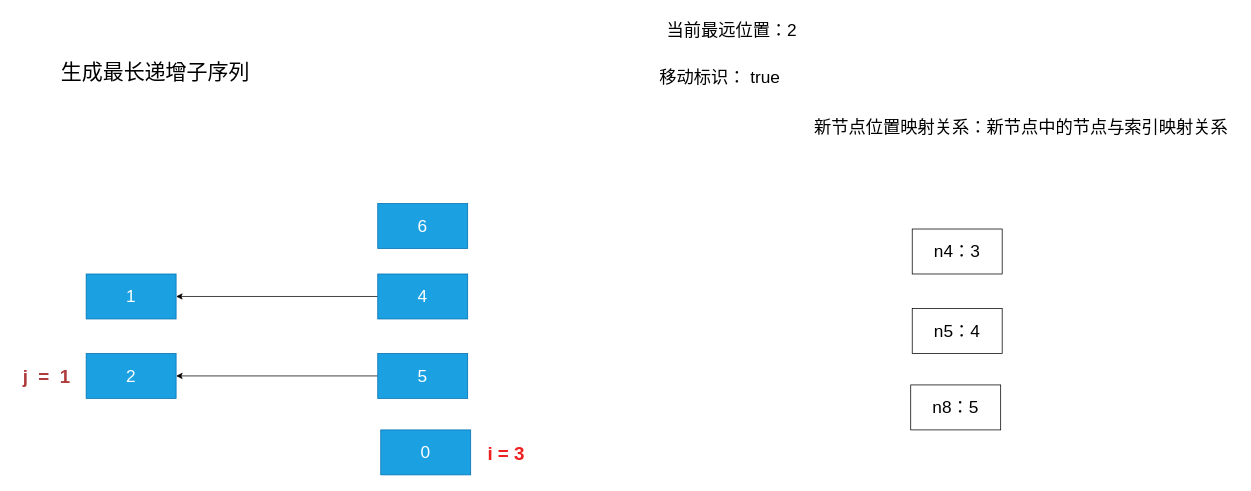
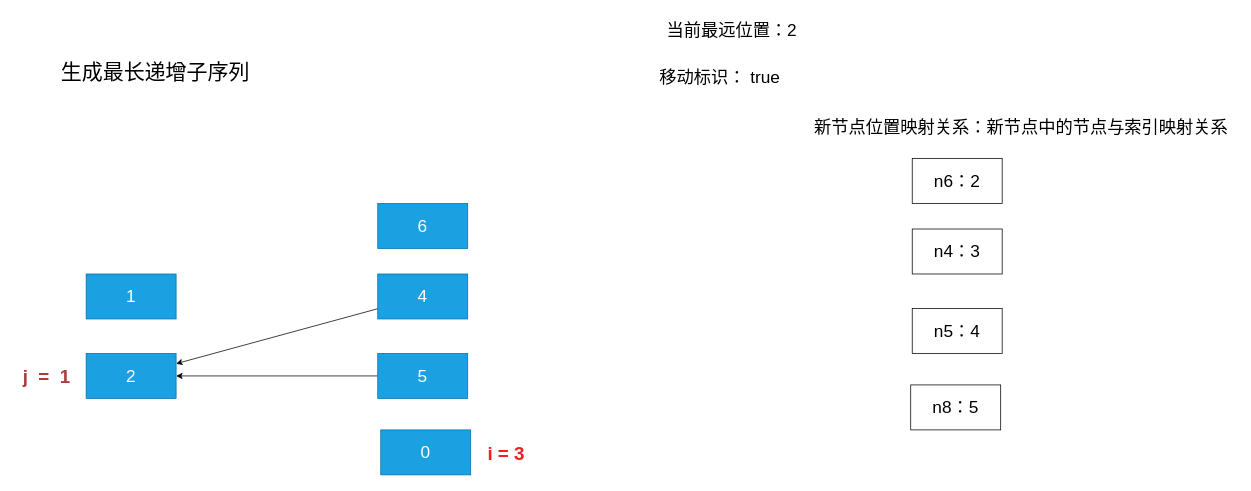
none -> (957, 181)
(279, 297) -> (279, 336)
